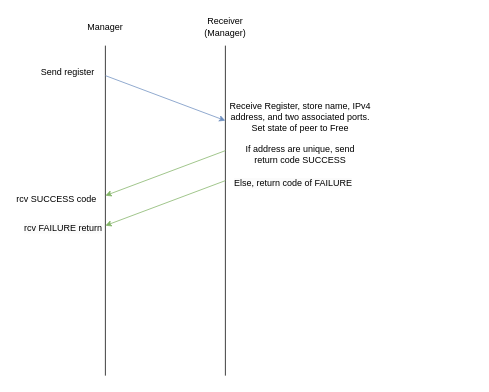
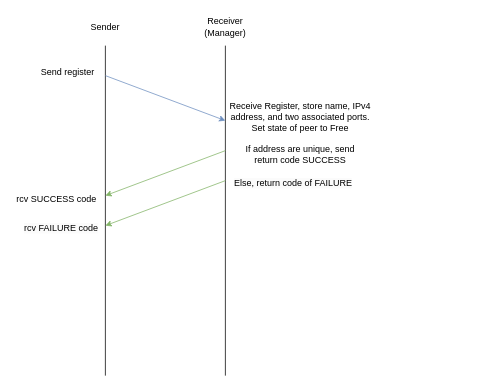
(105, 27) -> (105, 27)
(65, 234) -> (62, 229)
